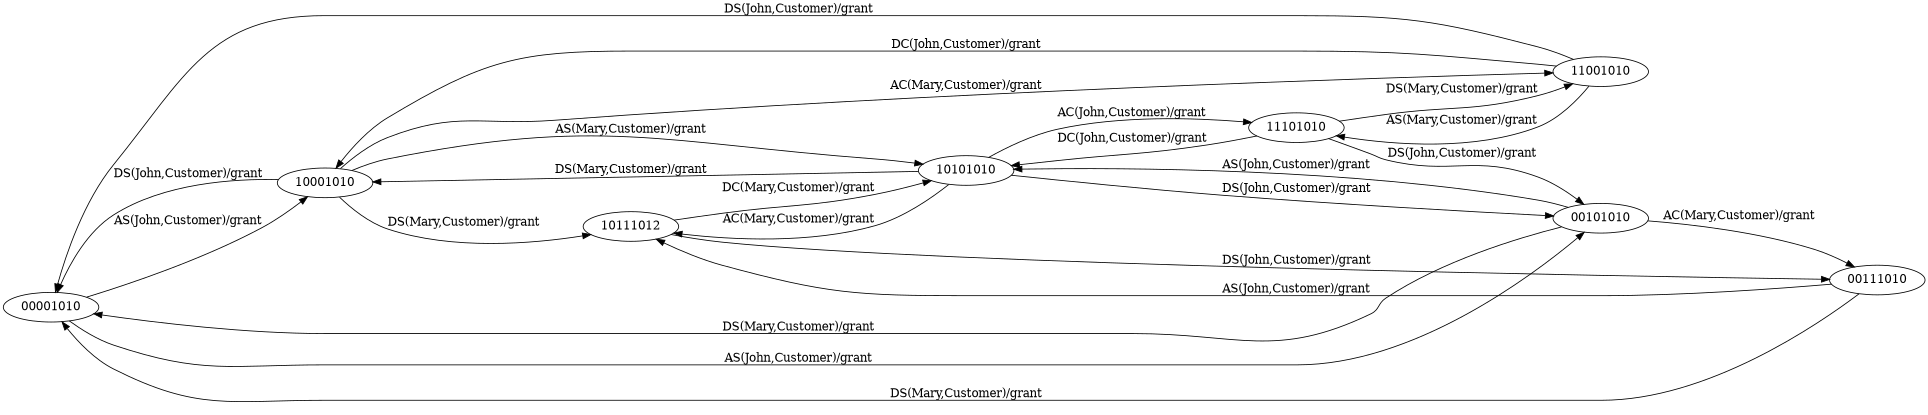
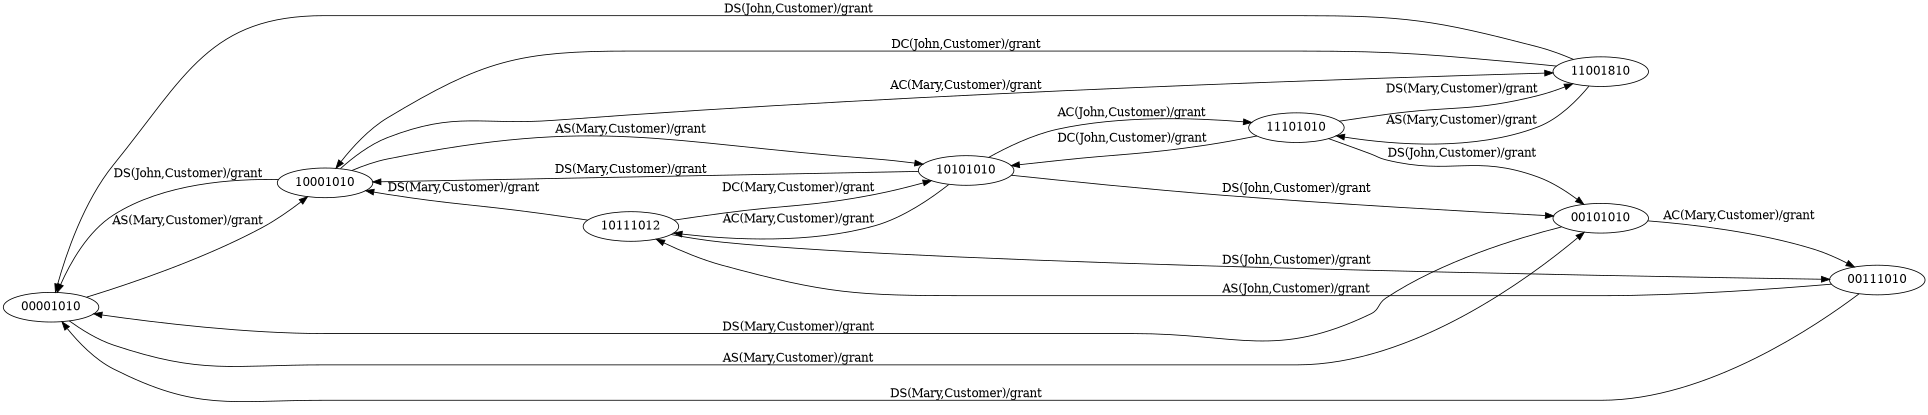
(1601, 72) -> (1601, 72)
(1296, 175) -> none
(188, 221) -> (188, 221)
(456, 242) -> (481, 206)
(799, 359) -> (799, 359)
